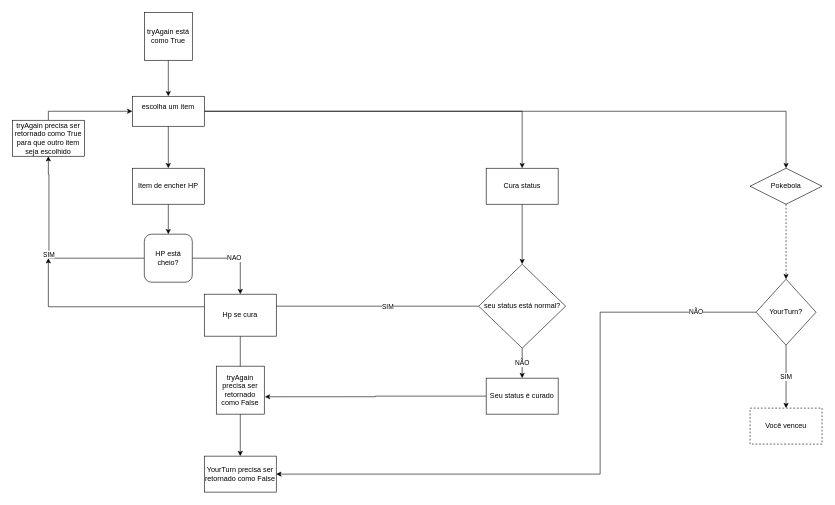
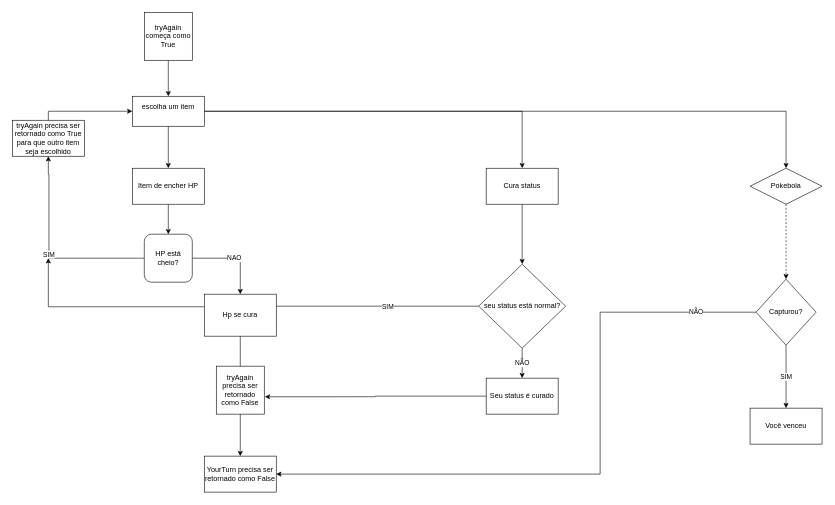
(168, 36) -> (168, 36)
(786, 312) -> (786, 312)
(786, 426) -> (786, 426)
